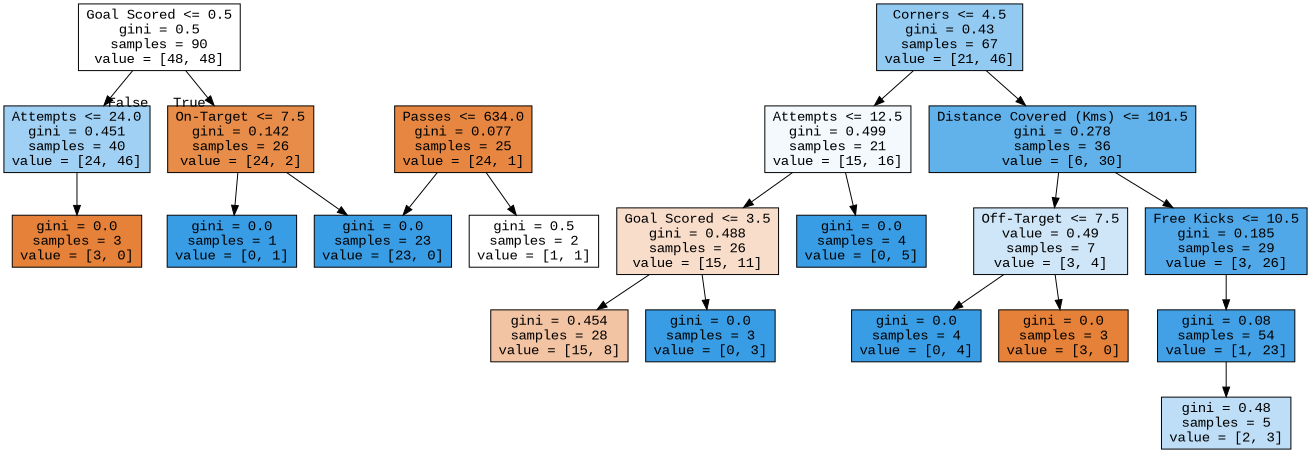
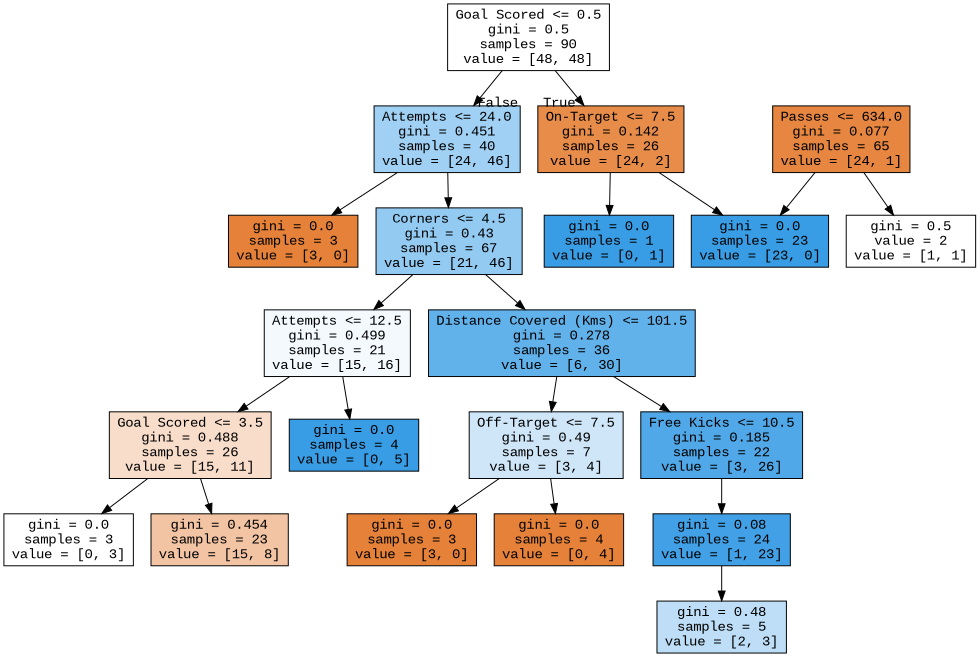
(463, 139) -> (841, 139)
none -> (448, 185)
(534, 241) -> (911, 241)
(1051, 241) -> (546, 445)
(1226, 241) -> (722, 445)
(559, 336) -> (220, 540)
(710, 336) -> (69, 540)
(916, 336) -> (559, 540)
(1226, 336) -> (722, 540)
